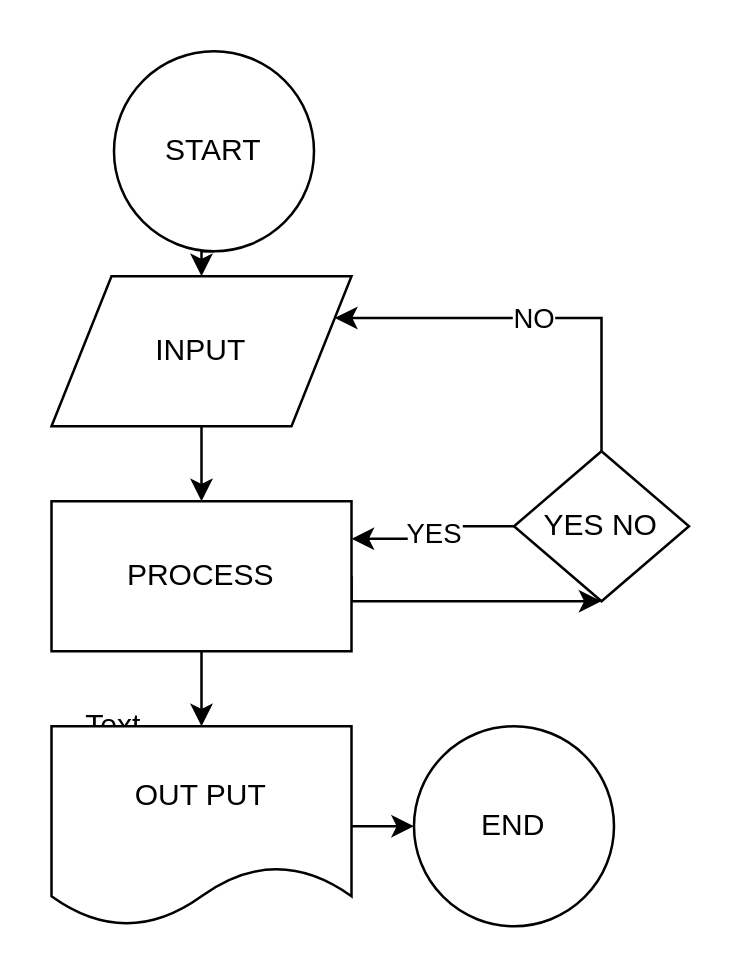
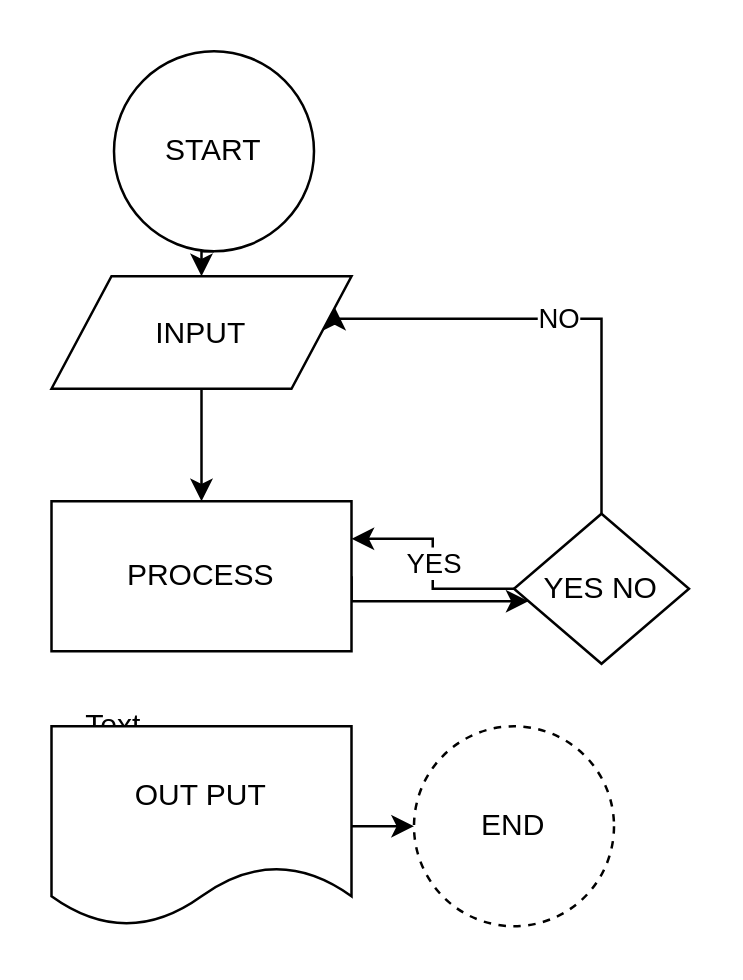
(201, 351) -> (201, 333)
(601, 526) -> (601, 589)
(201, 697) -> none
(514, 826) -> (514, 826)
